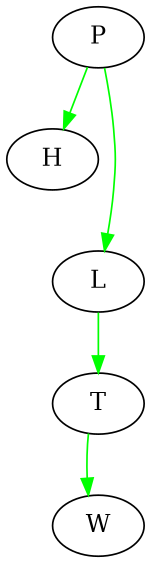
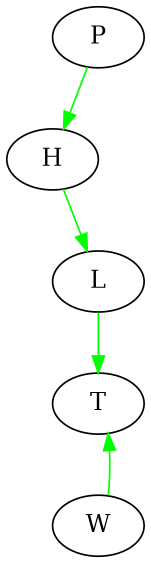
(115, 151) -> (72, 212)
(87, 456) -> (110, 473)
